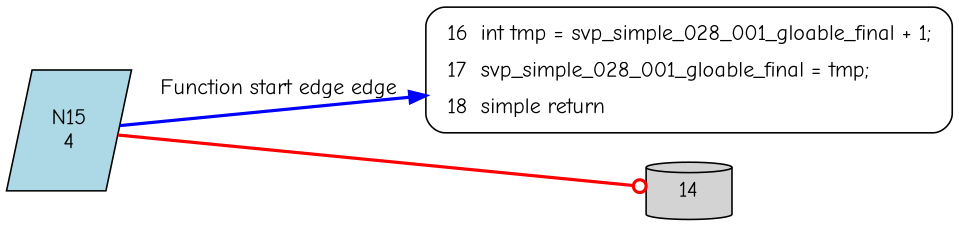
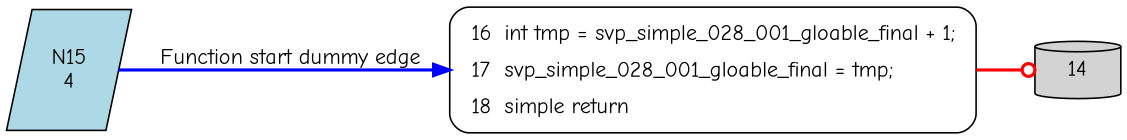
(279, 88) -> (291, 58)
(376, 160) -> (999, 70)
